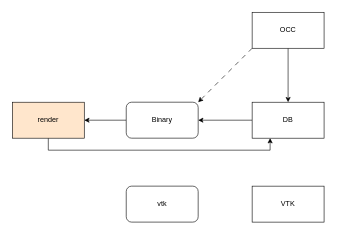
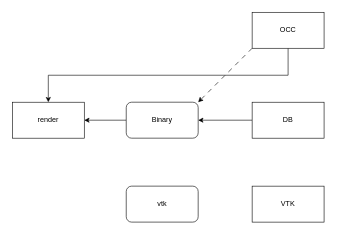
(288, 96) -> (48, 75)
(48, 120) -> (48, 120)
(48, 149) -> none
